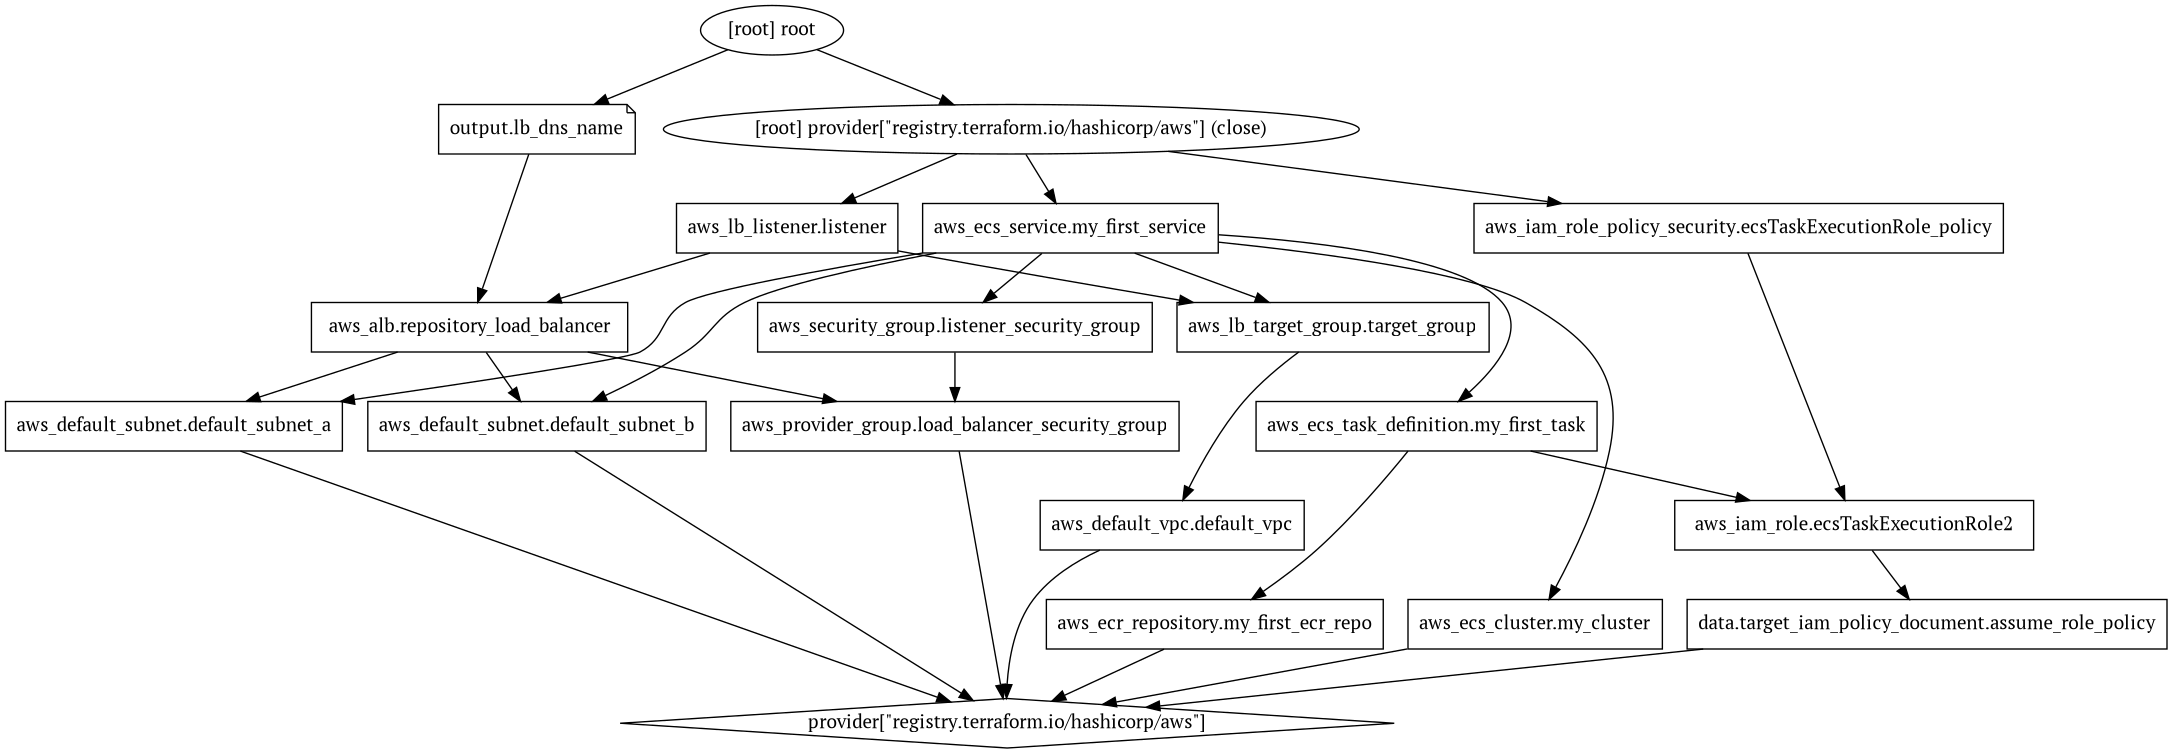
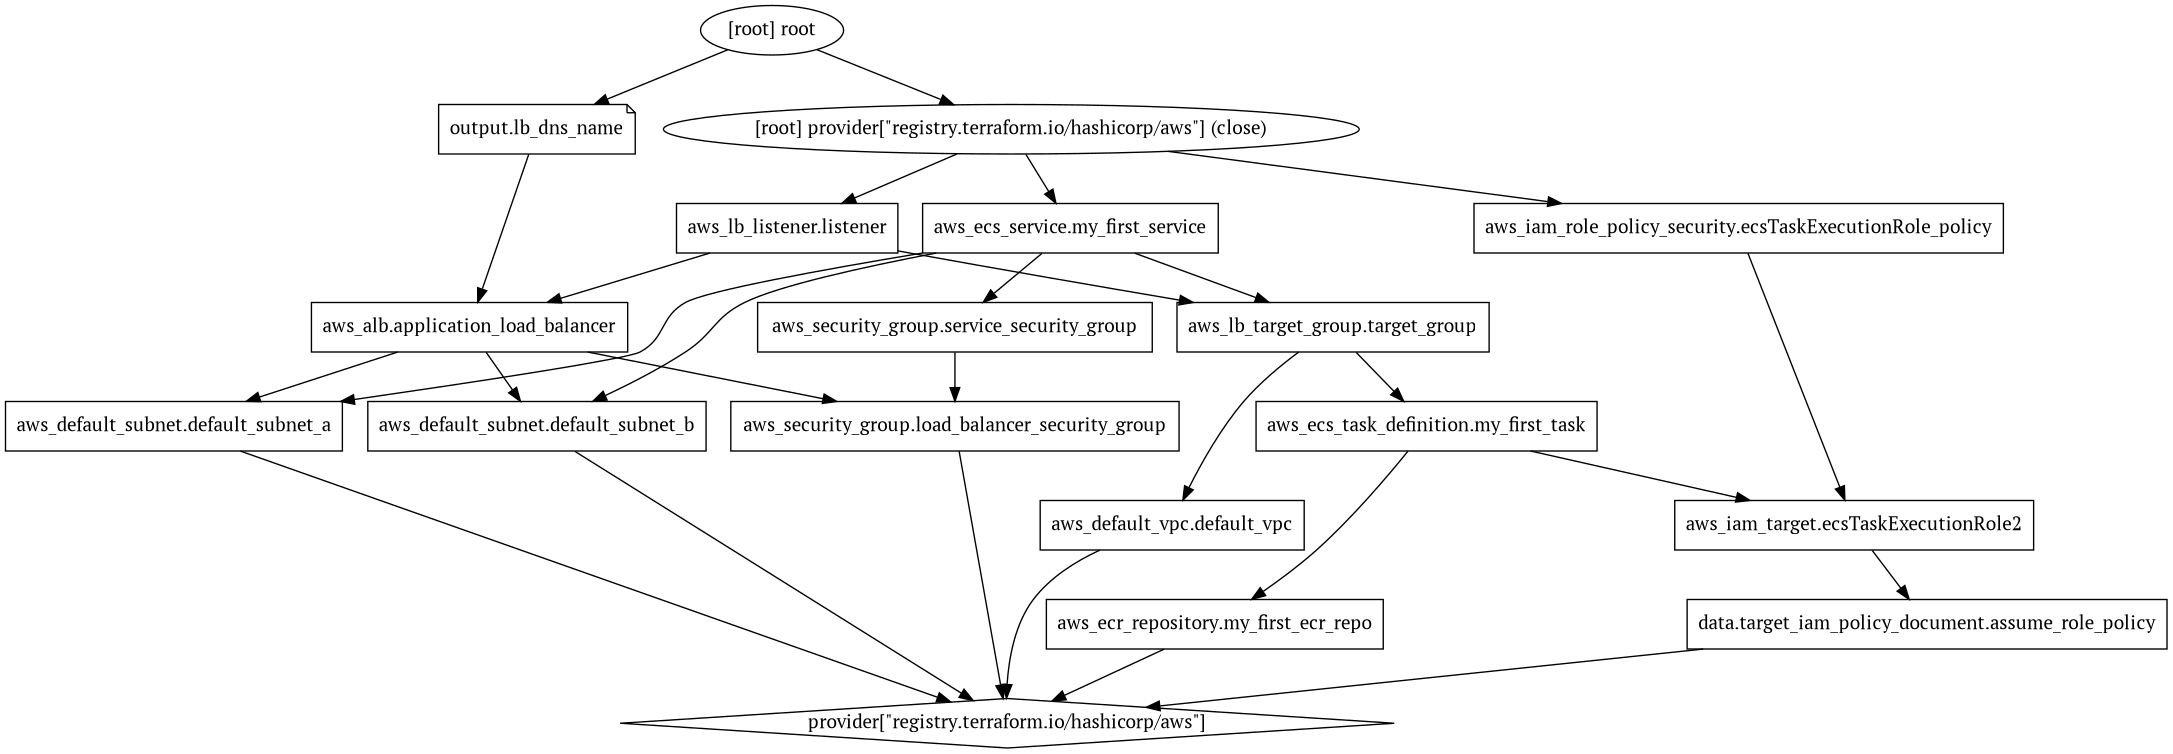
(1398, 258) -> (1375, 372)
(470, 327) -> (470, 327)
(955, 327) -> (955, 327)
(955, 426) -> (955, 426)
(1854, 525) -> (1854, 525)
(1535, 624) -> none
